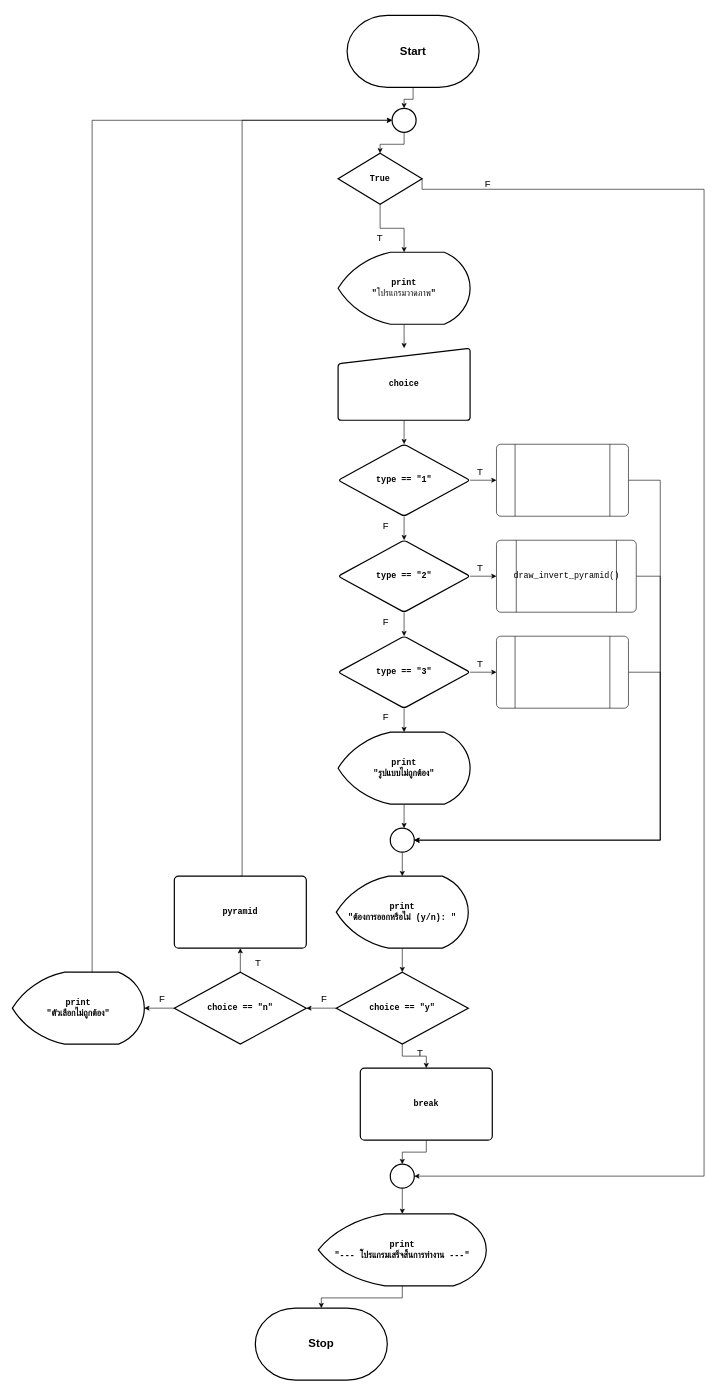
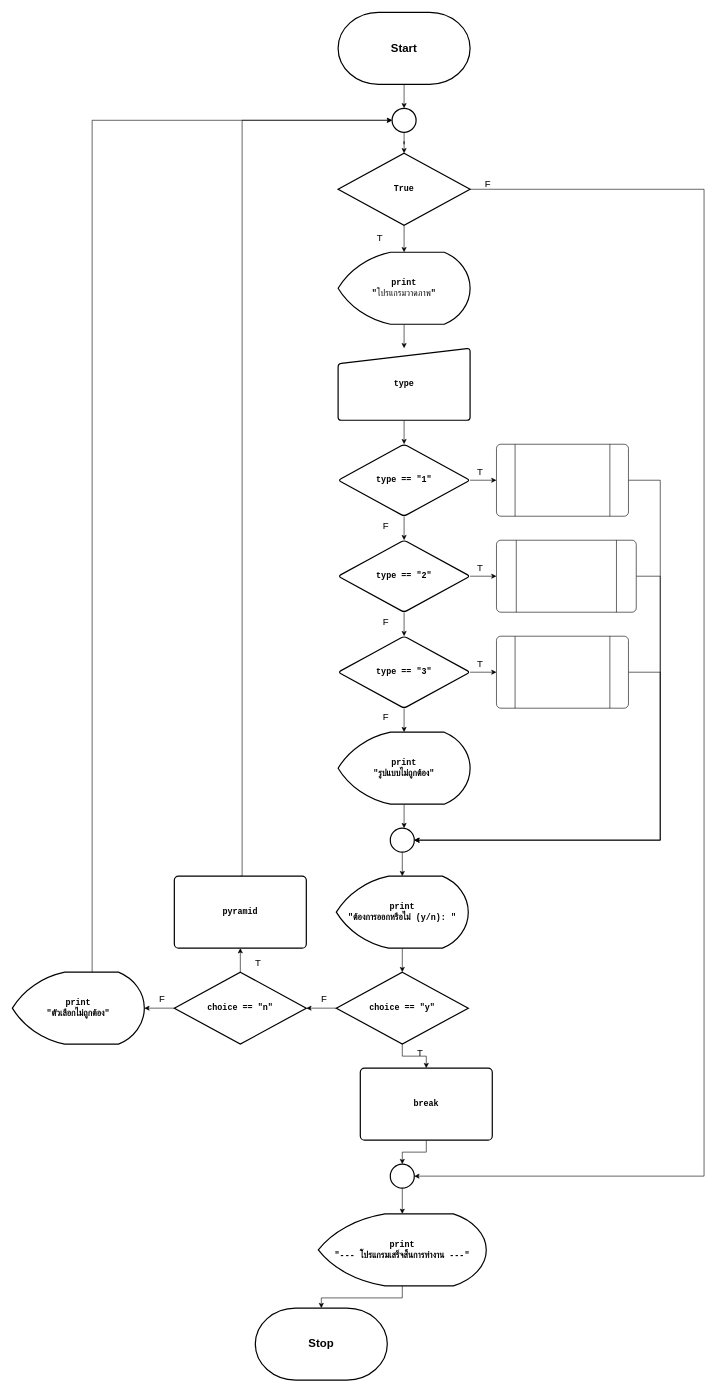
(413, 51) -> (404, 48)
(380, 179) -> (404, 189)
(404, 384) -> (404, 384)
(566, 576) -> none
